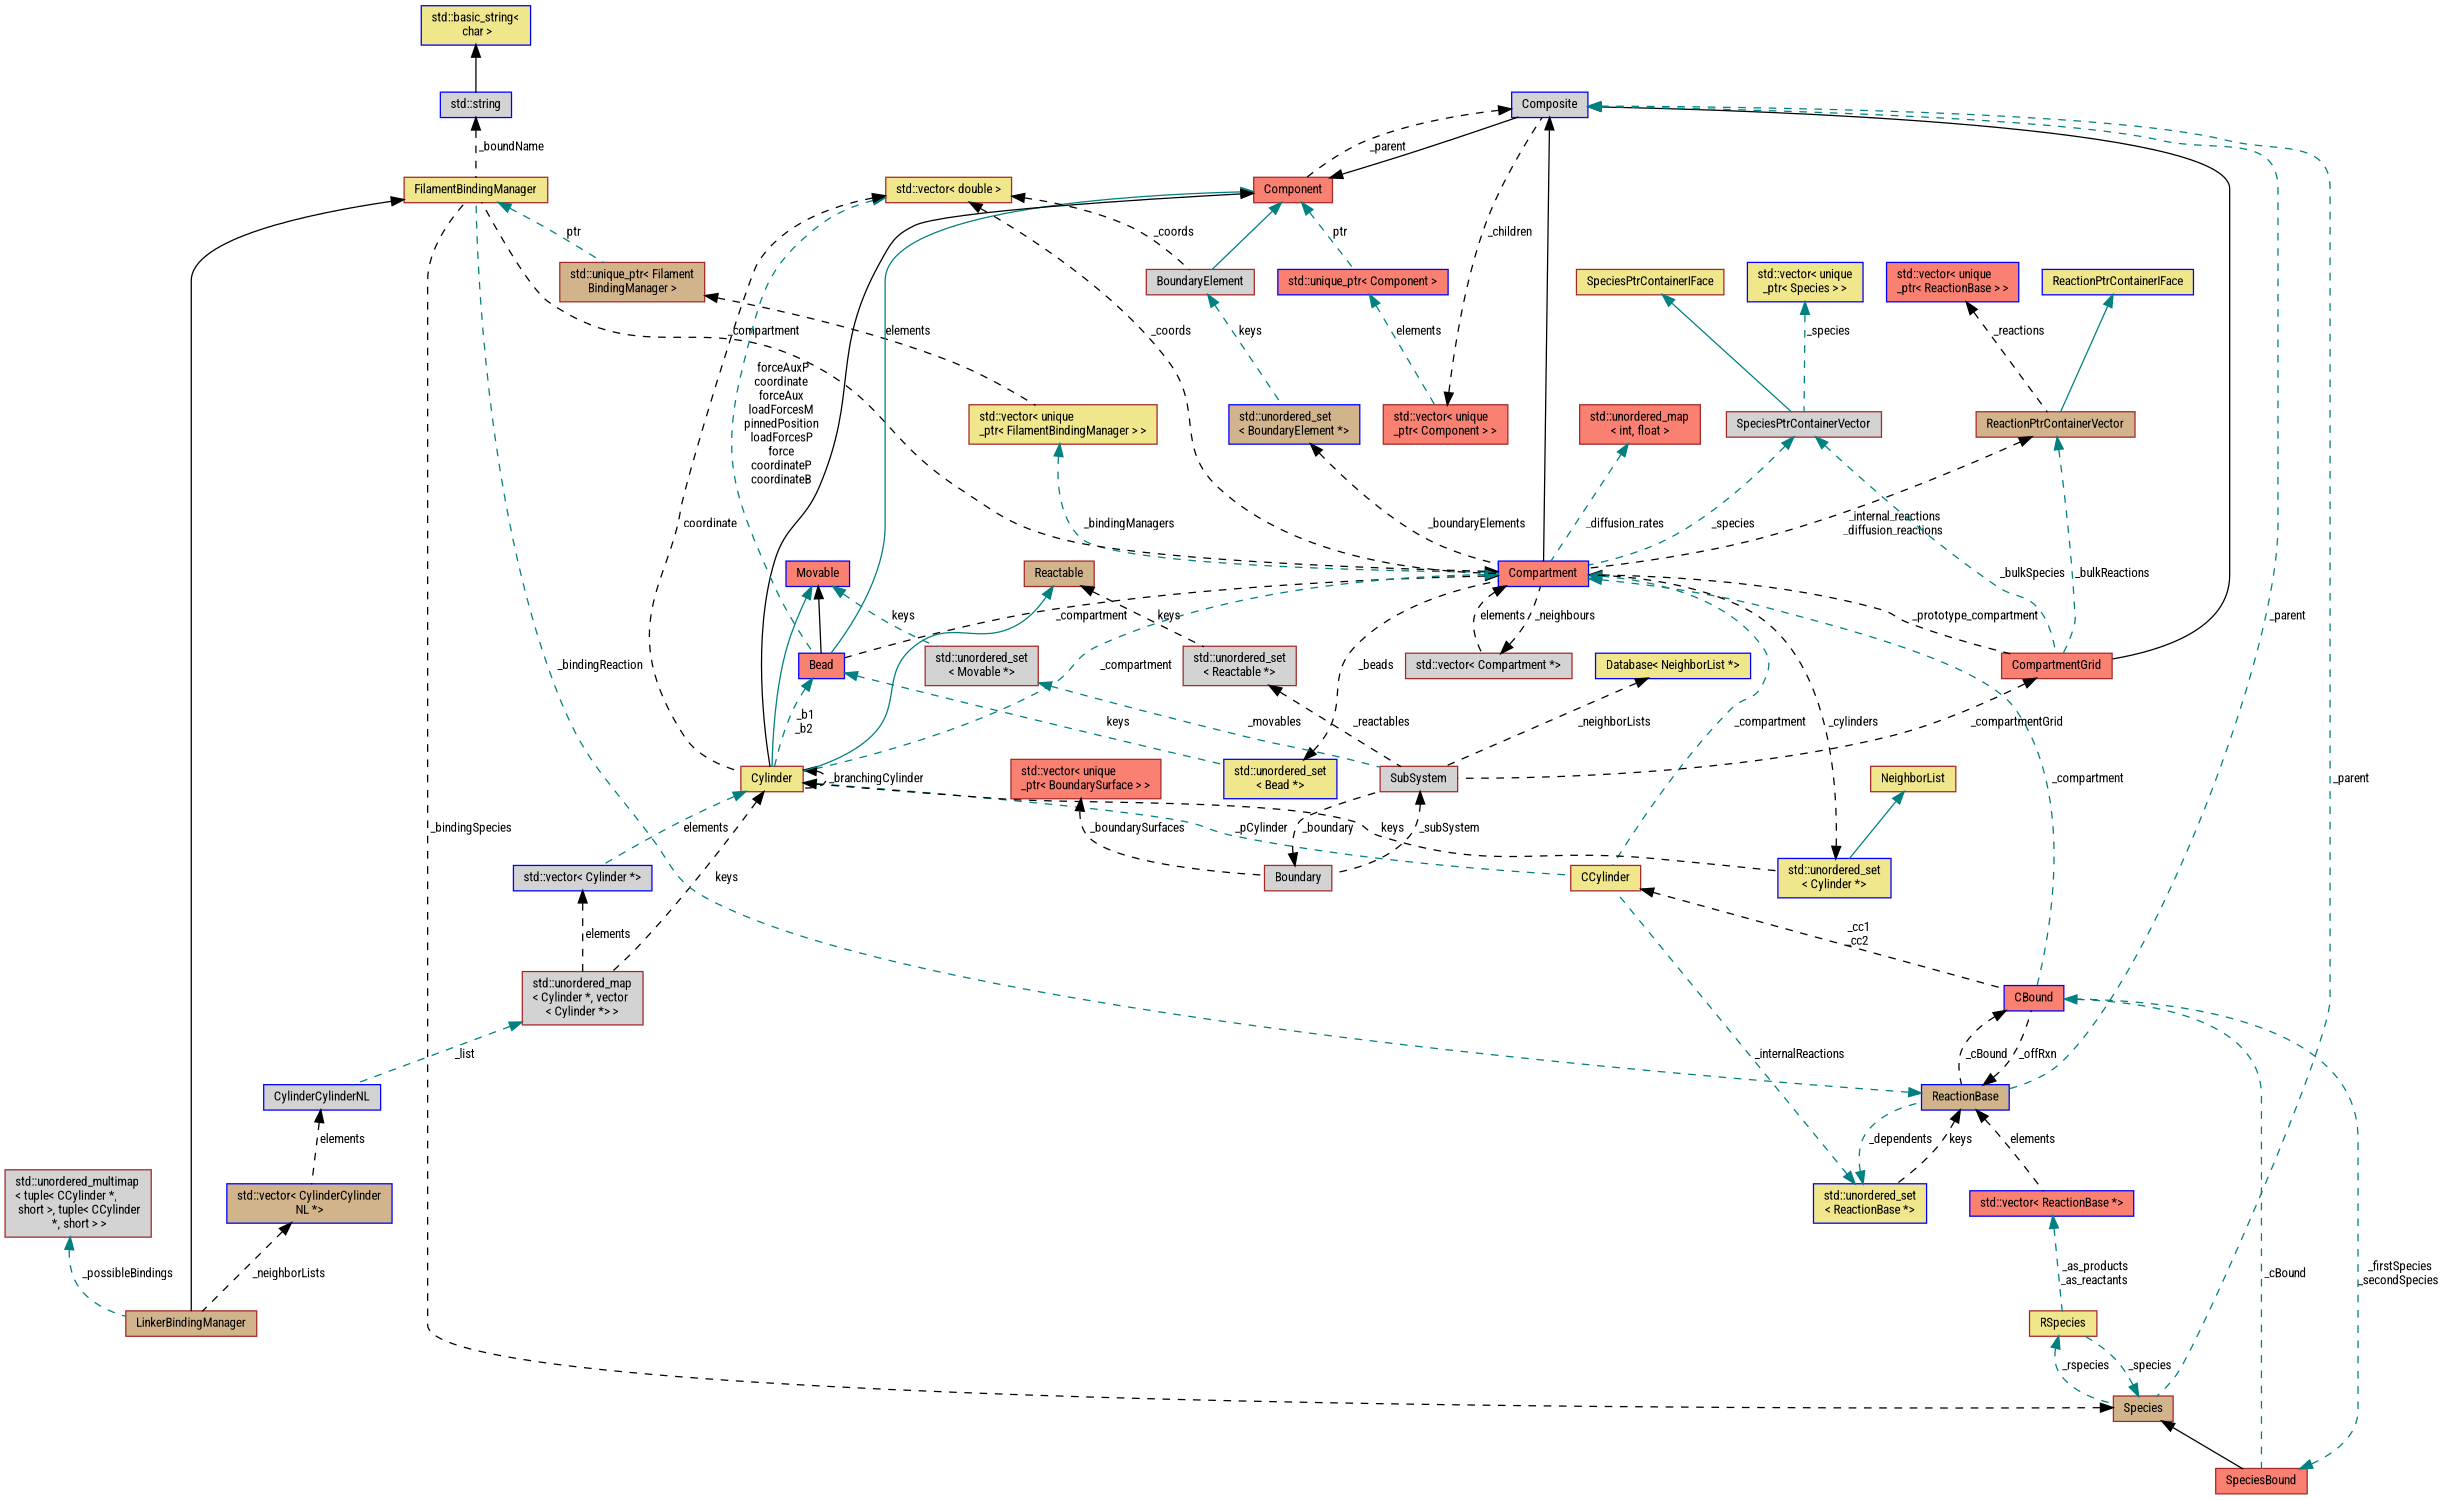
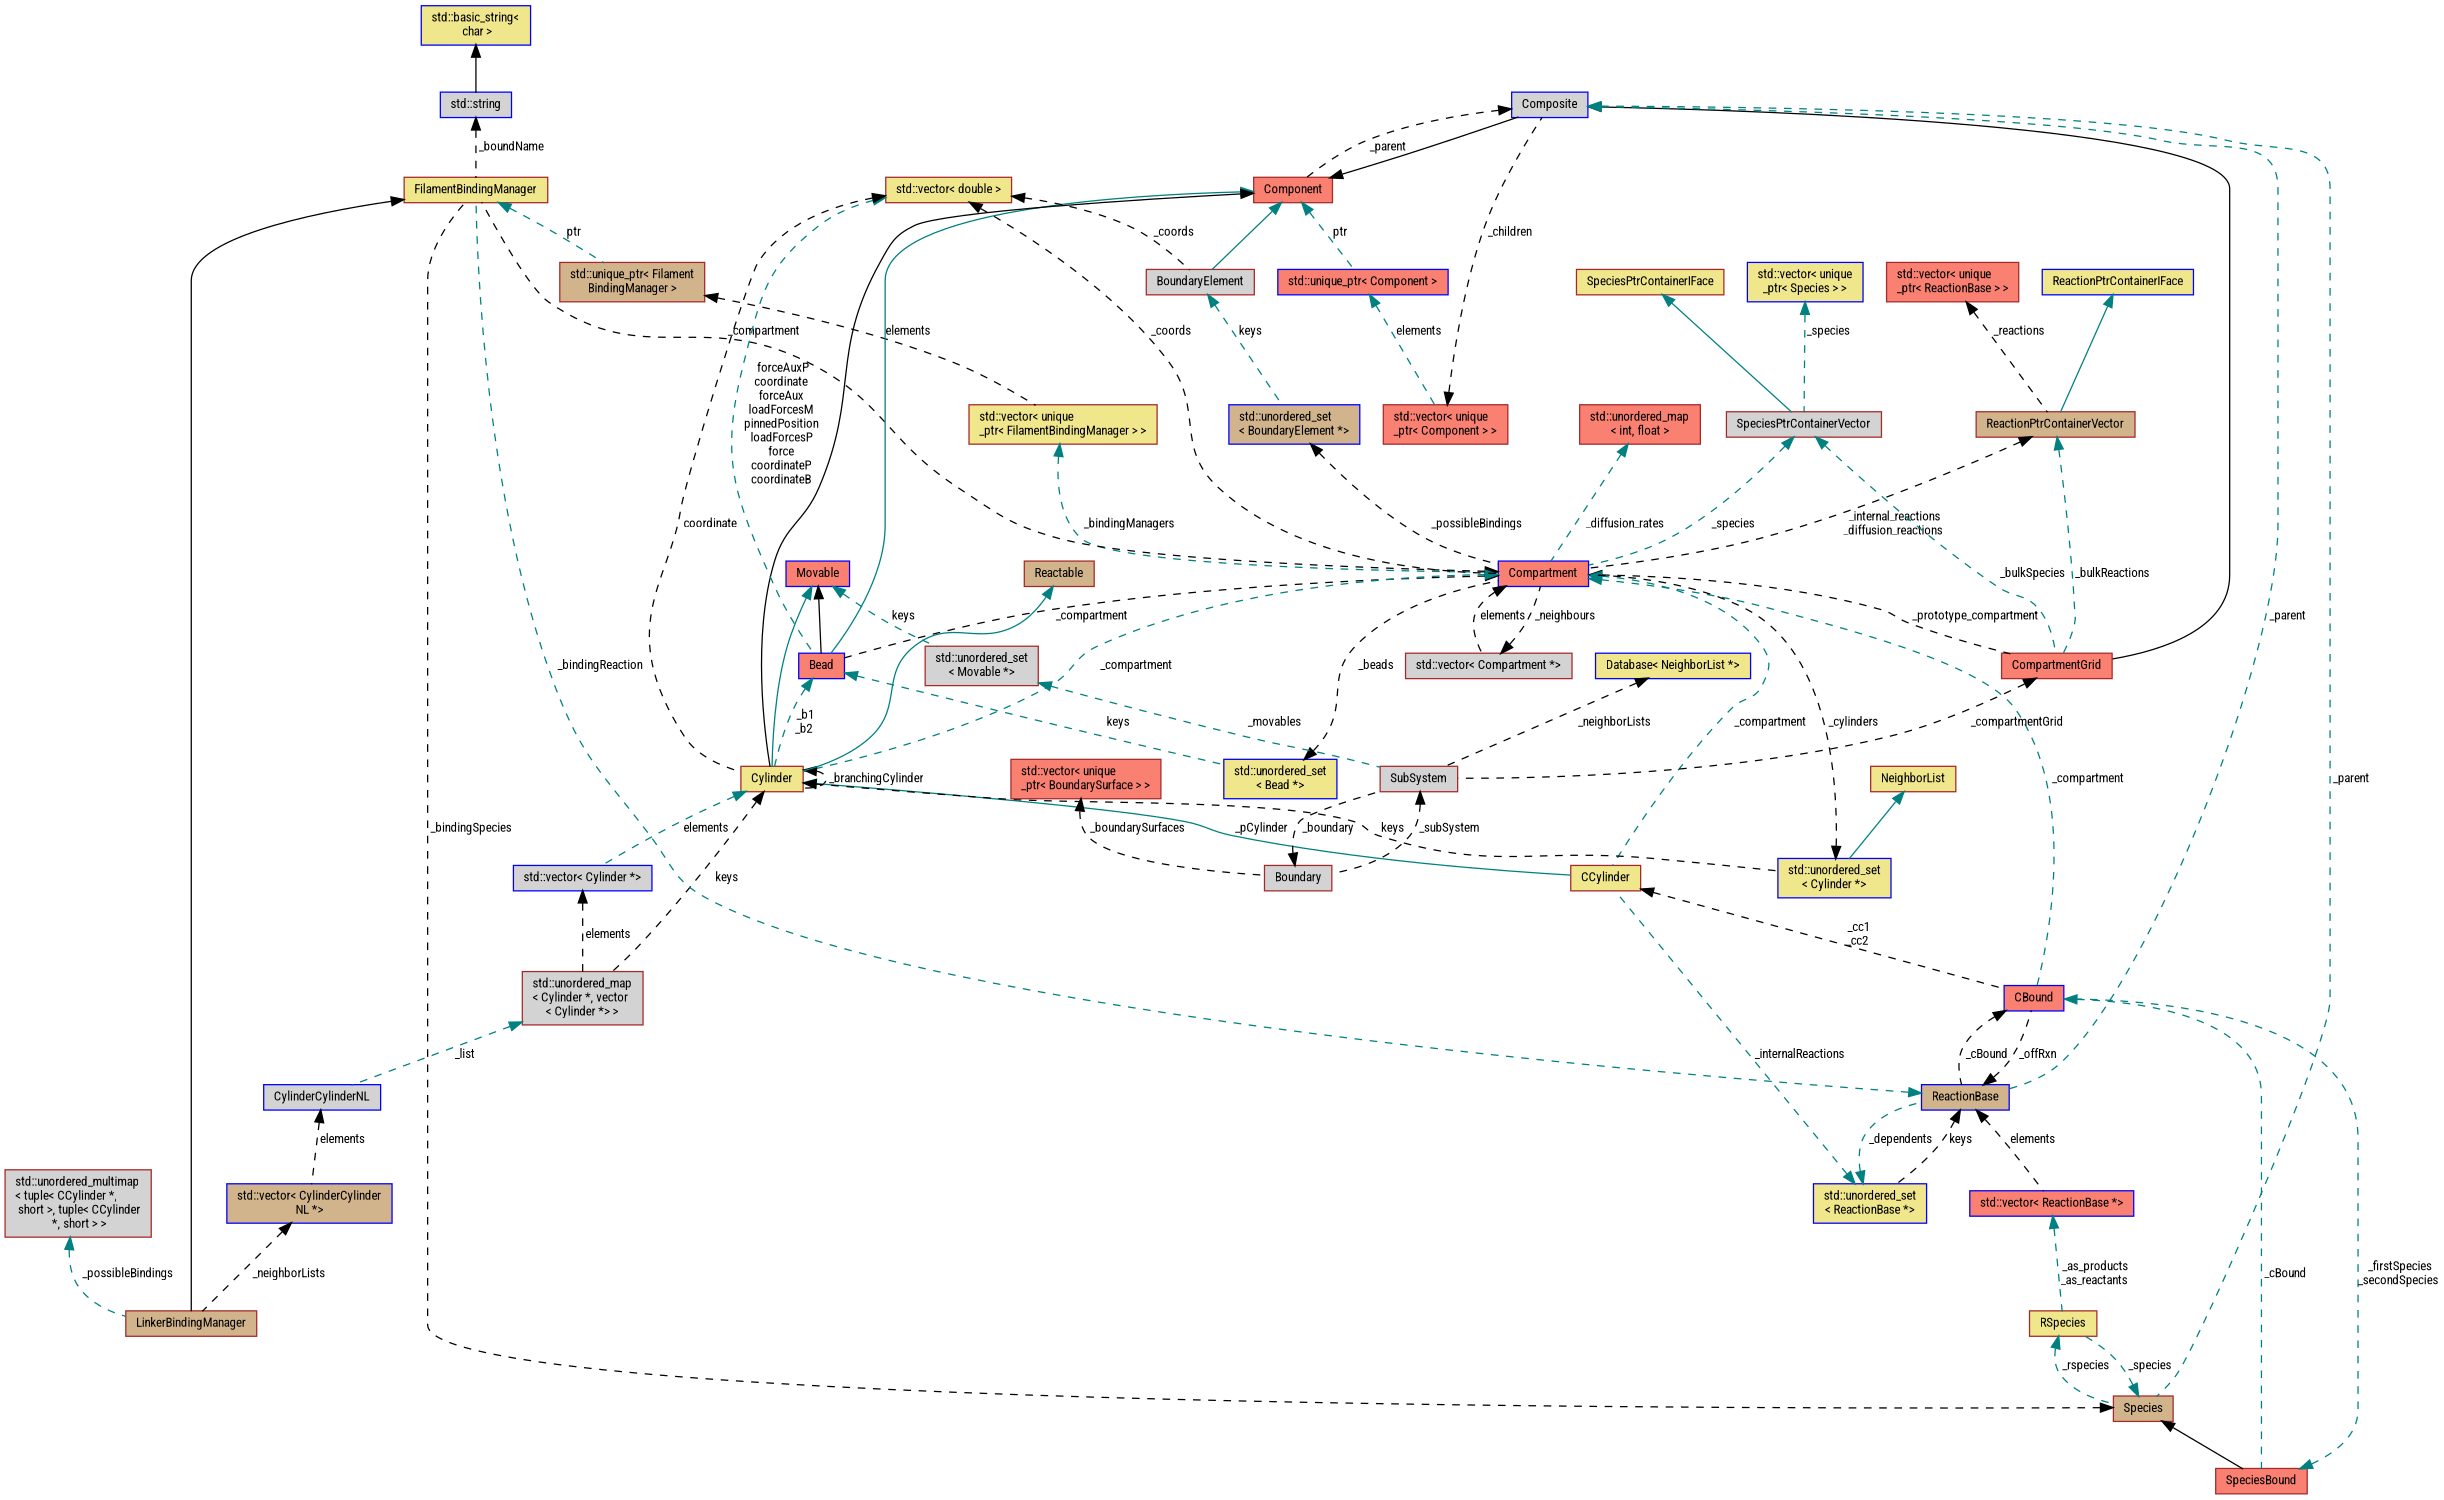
(1953, 282) -> (1953, 282)
(1547, 346) -> none
(1475, 524) -> (1475, 524)
(1240, 666) -> none
(1195, 824) -> (1195, 824)
